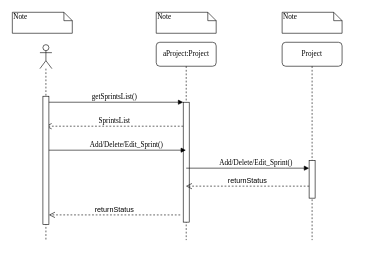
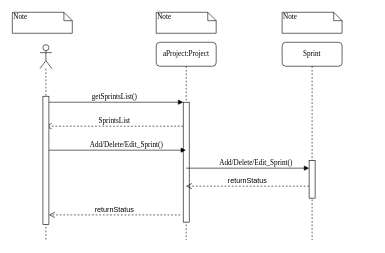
(312, 54) -> (312, 54)
